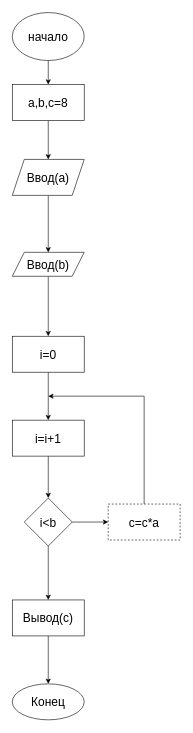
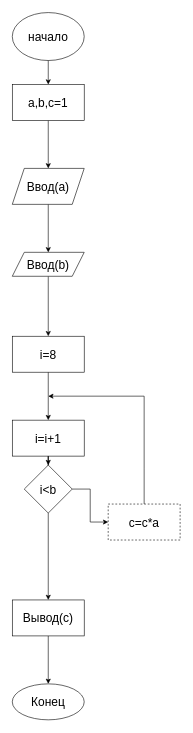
(48, 102) -> (48, 102)
(48, 177) -> (48, 186)
(48, 354) -> (48, 354)
(48, 522) -> (48, 489)
